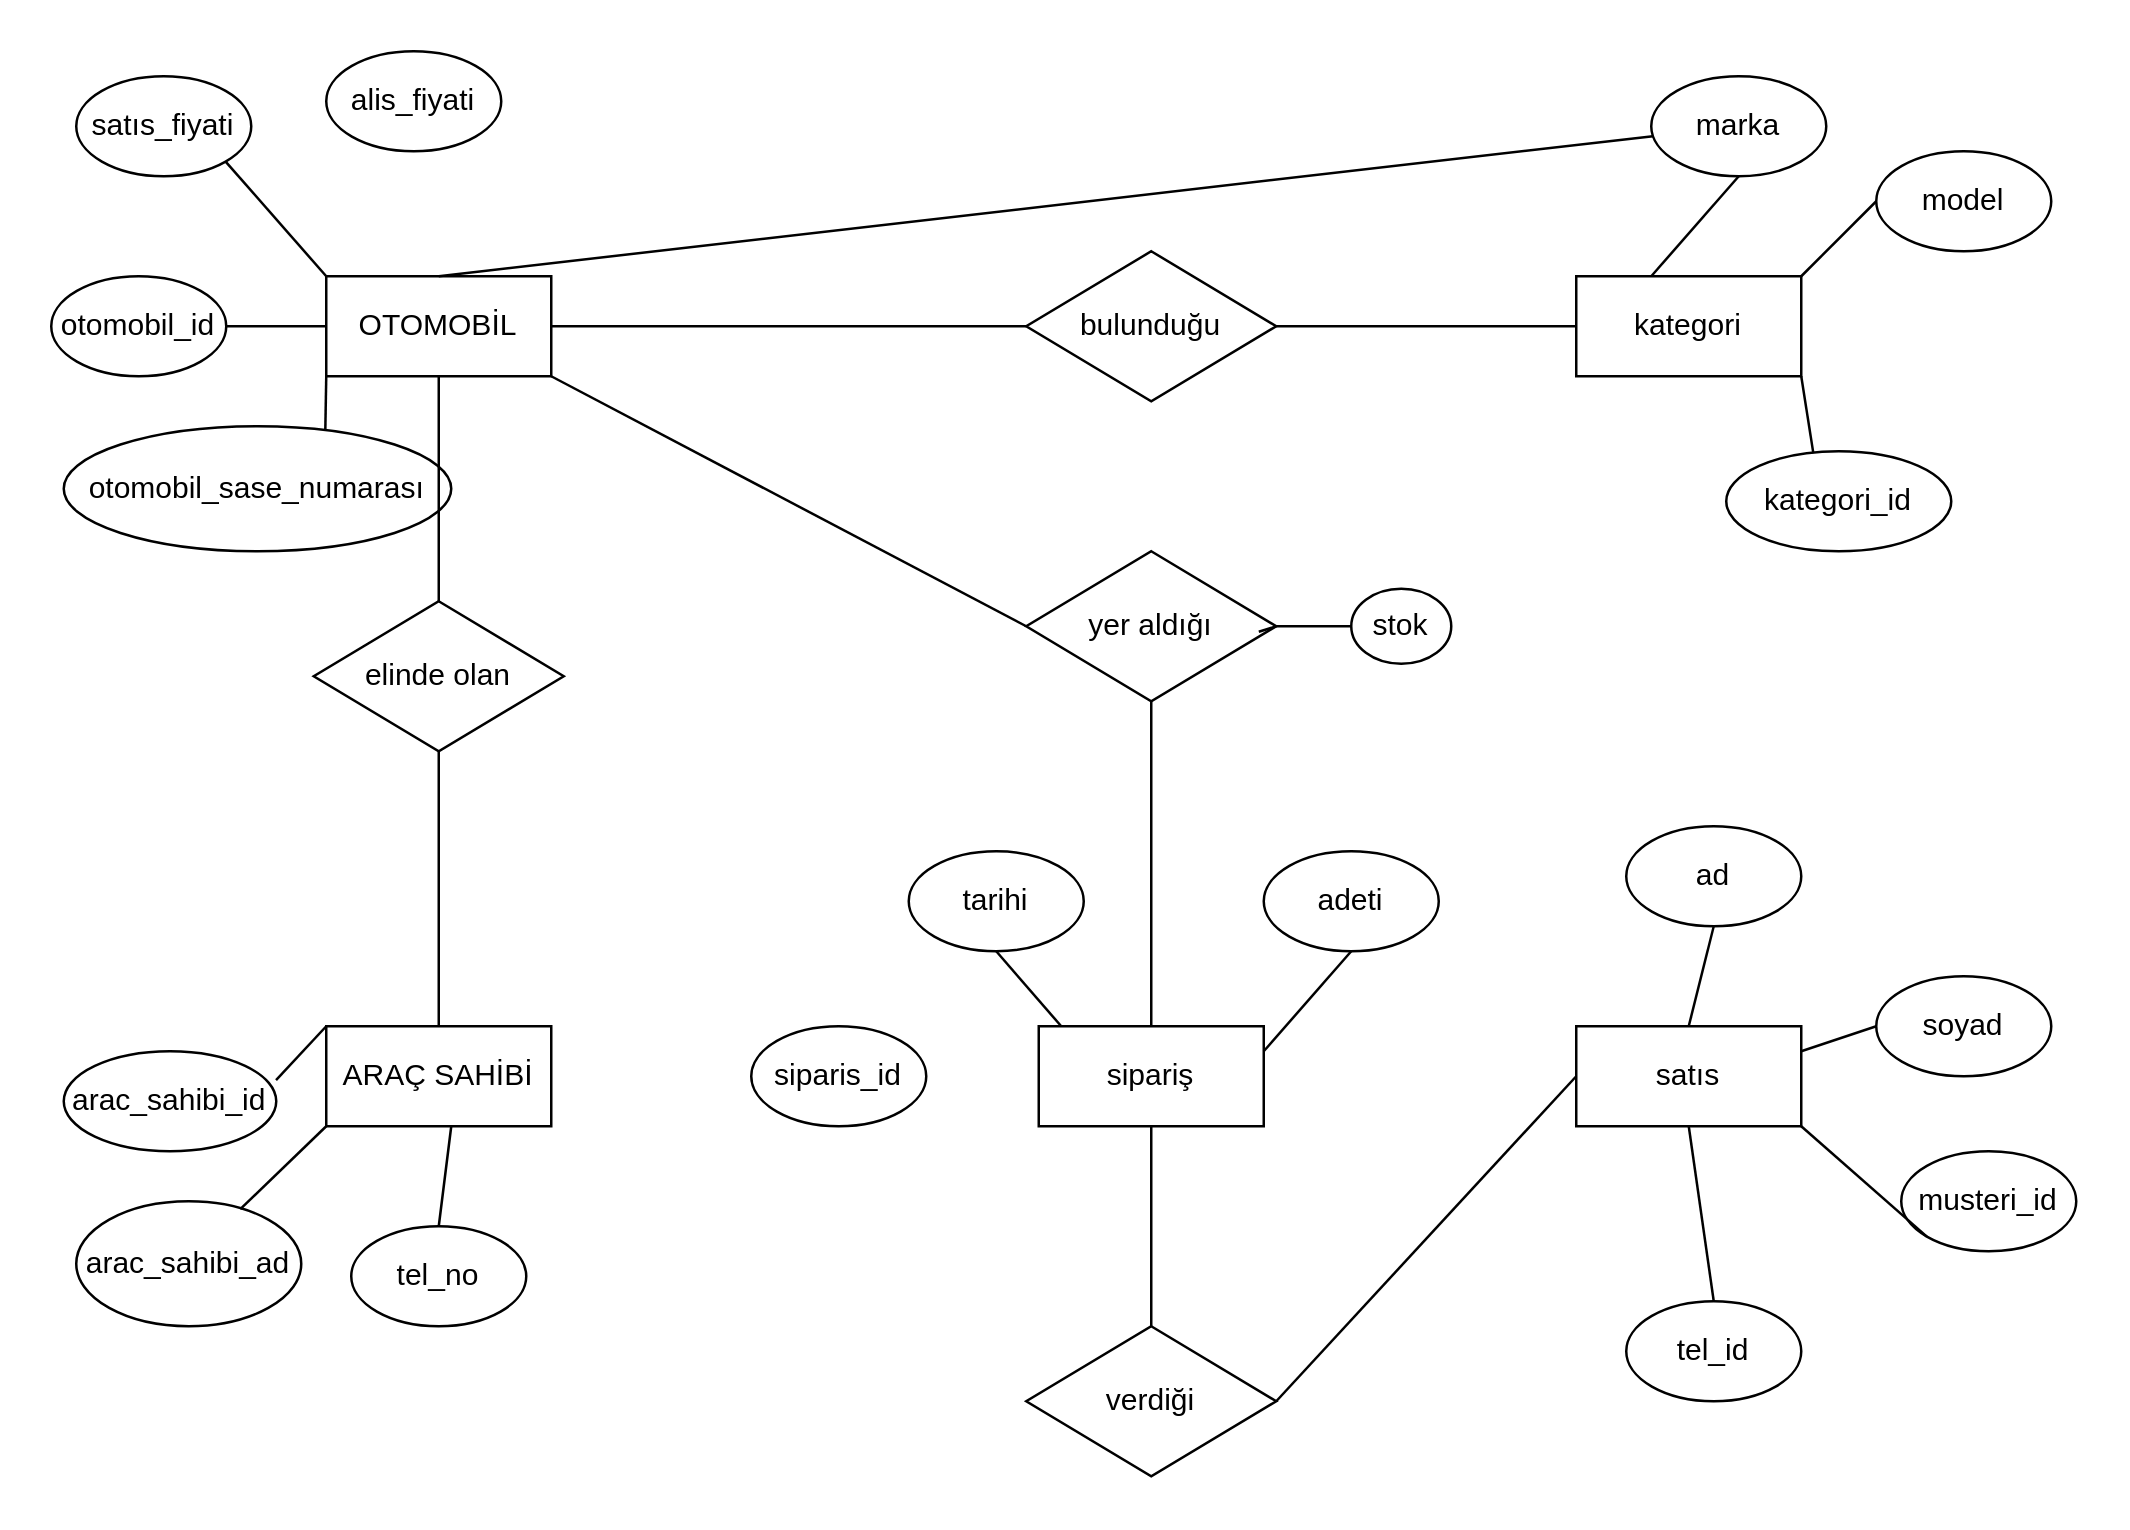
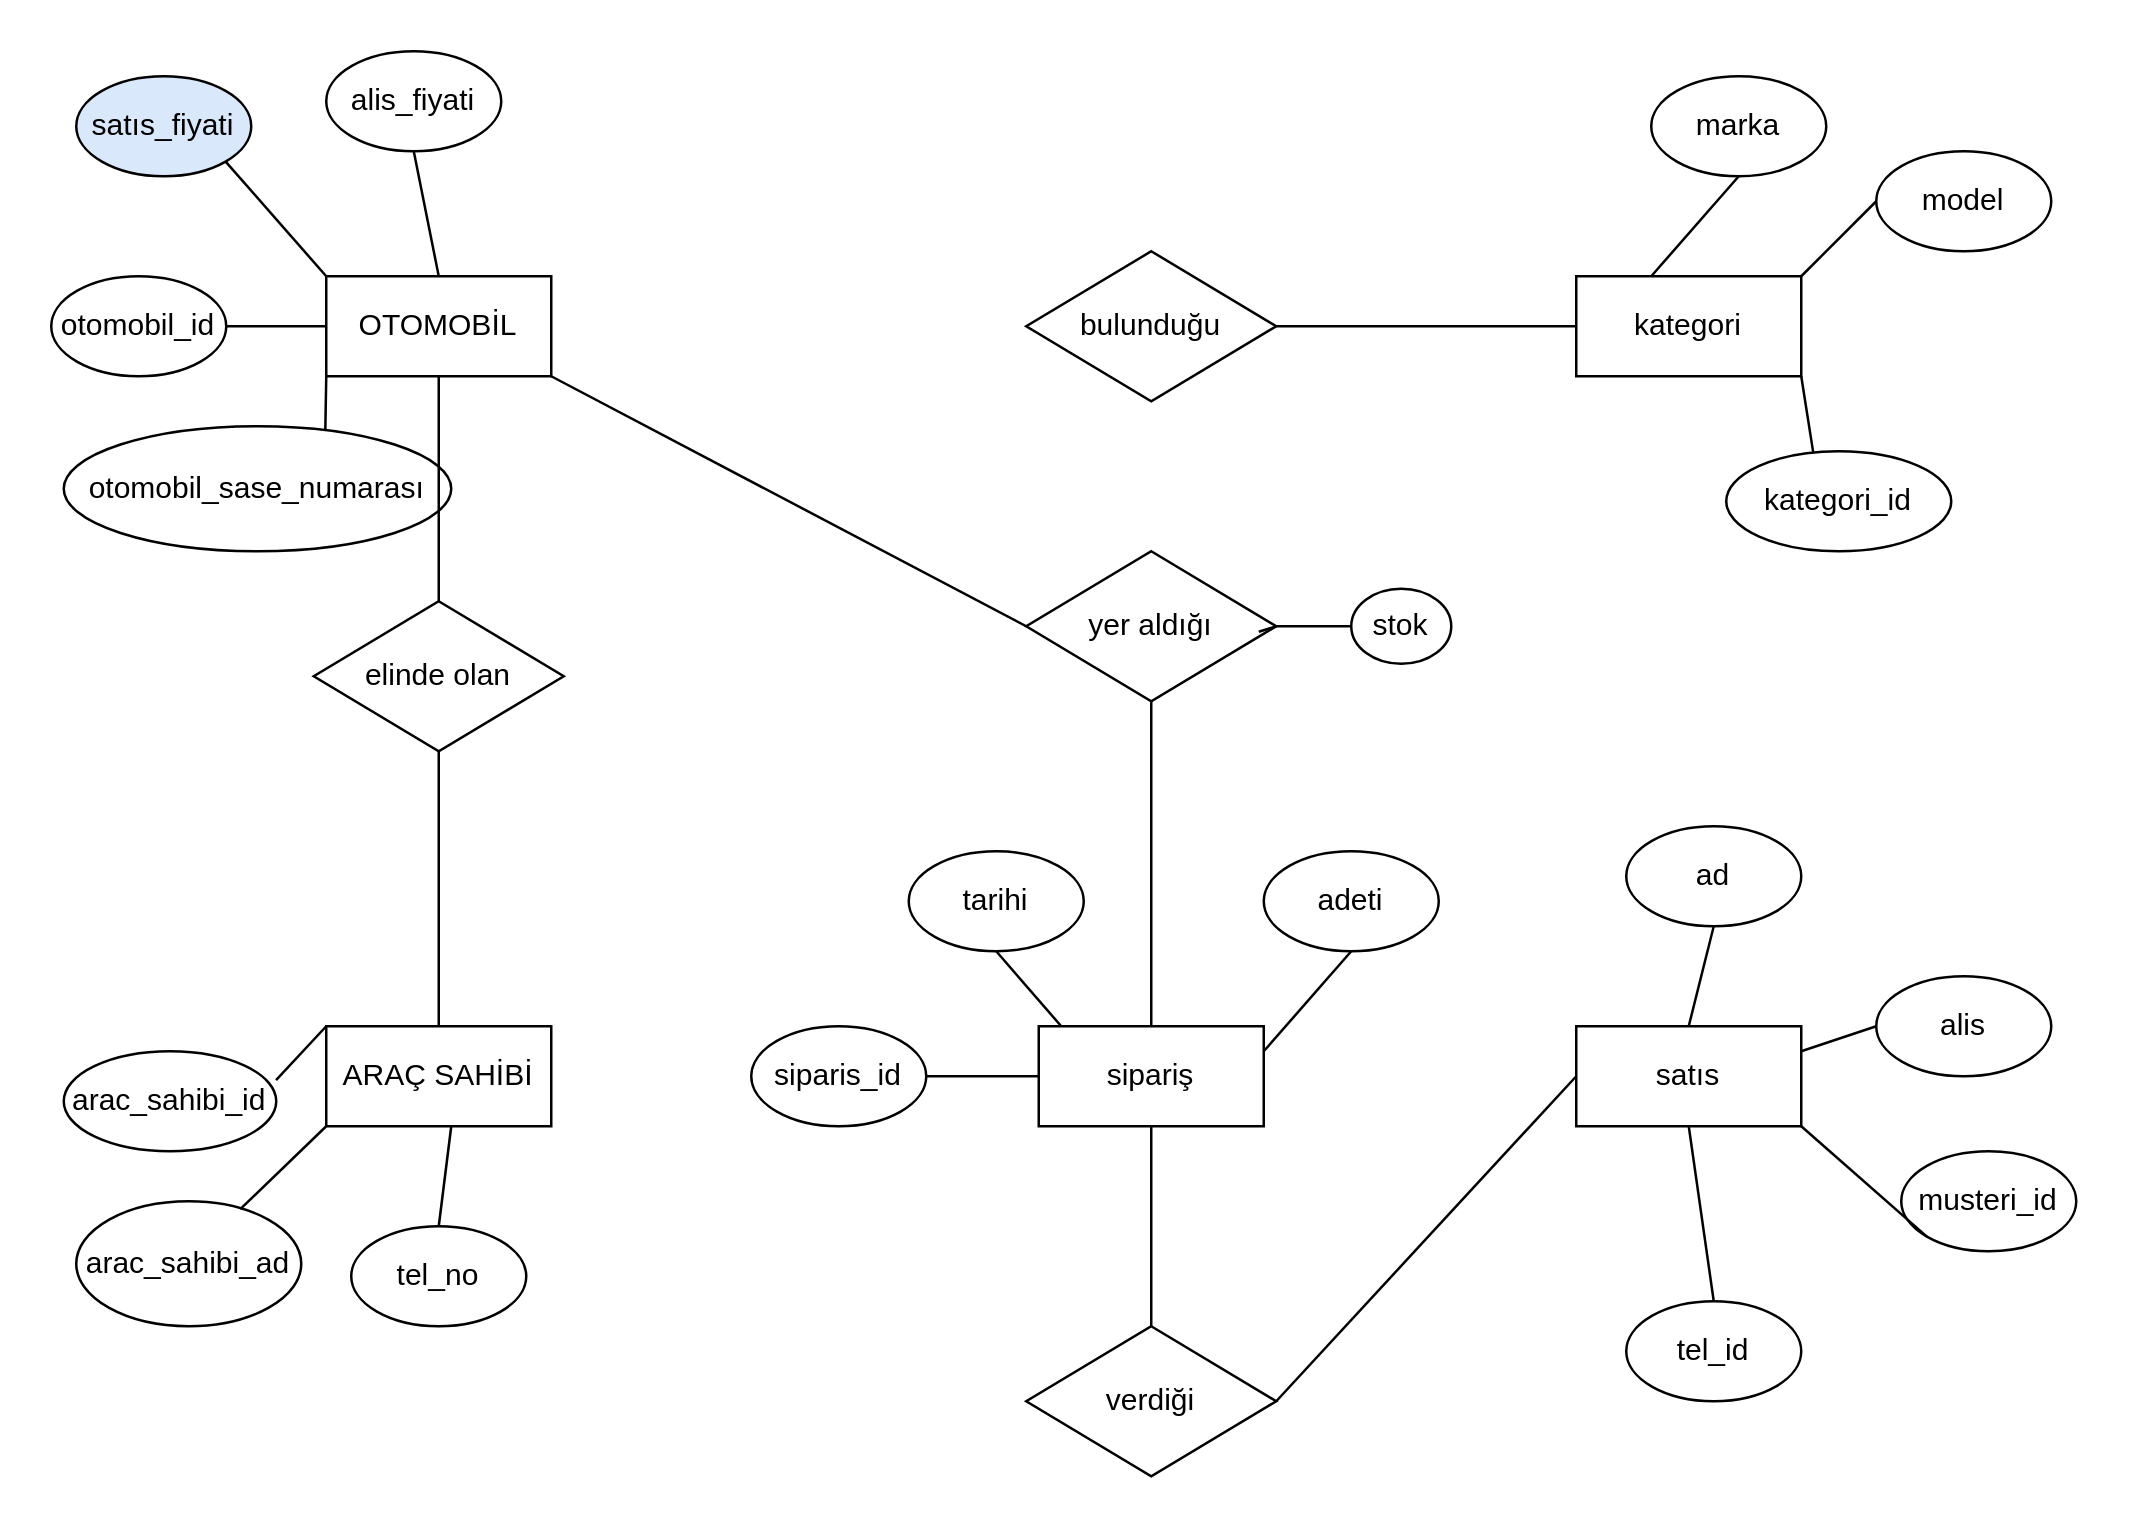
(164, 126) -> (164, 126)
(1046, 206) -> (426, 214)
(788, 326) -> none
(1964, 1026) -> (1964, 1026)
none -> (983, 1076)
